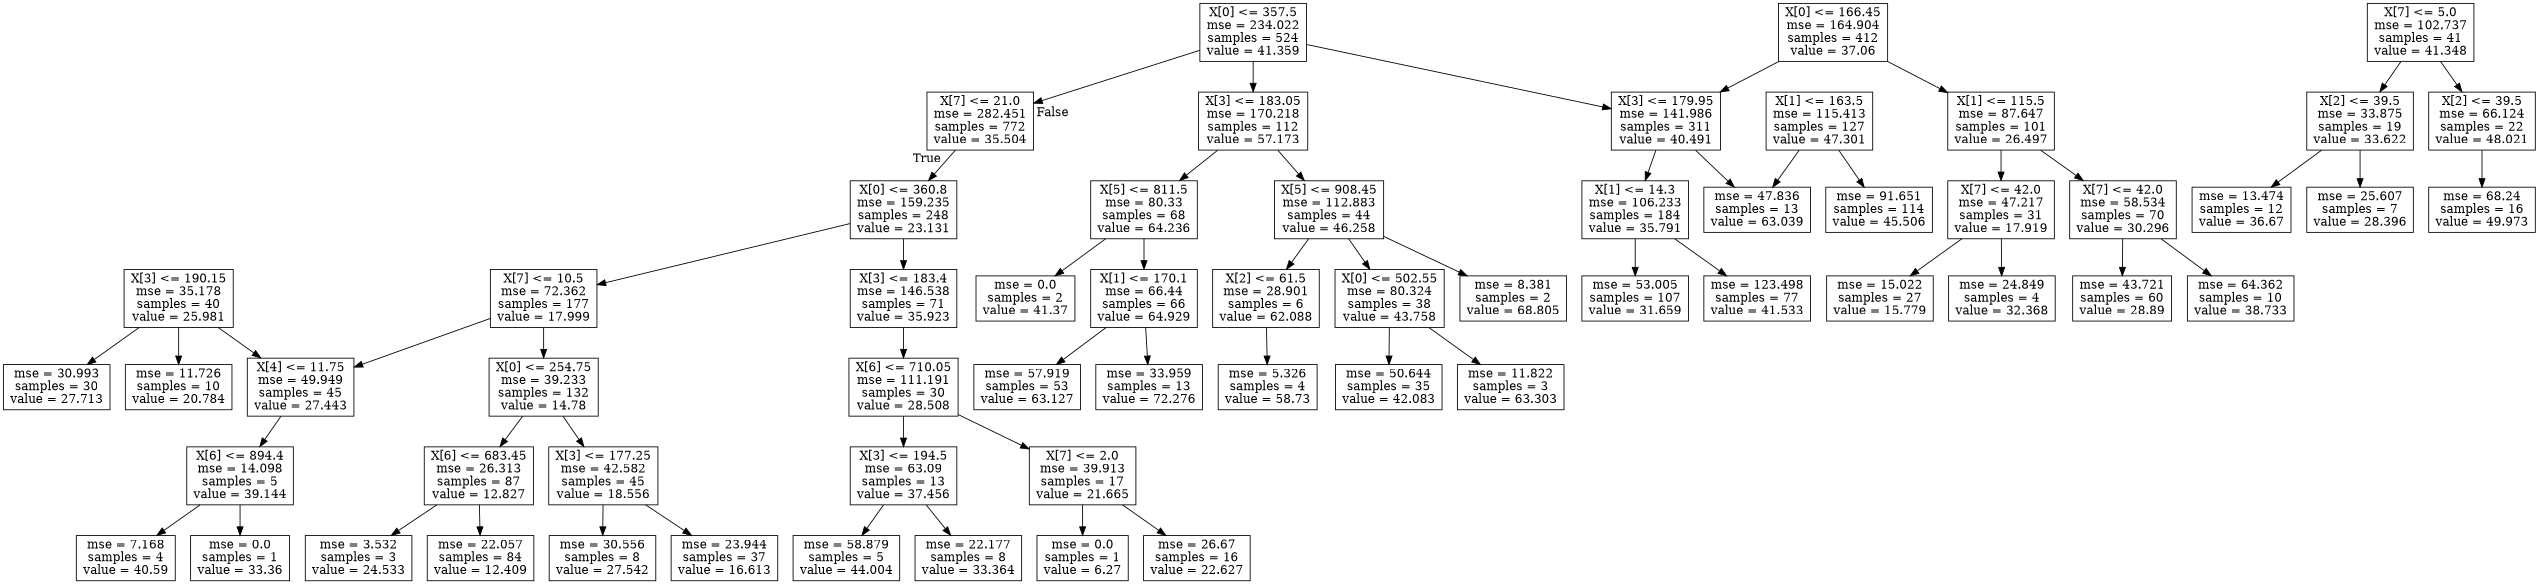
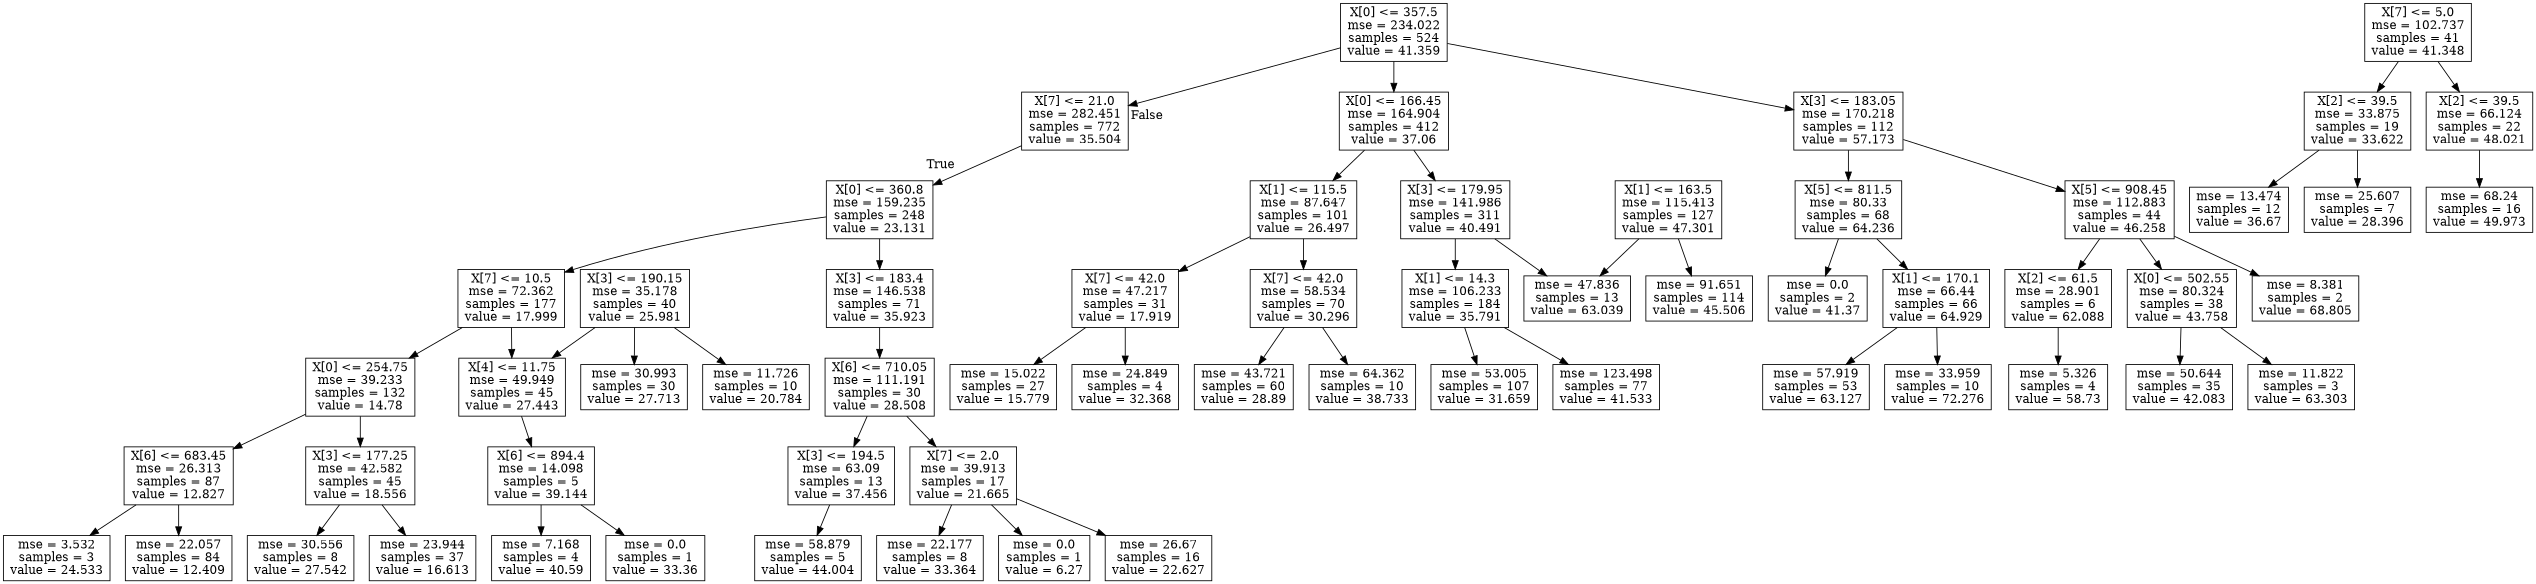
(1455, 76) -> (1394, 72)
(1149, 387) -> (1938, 387)
(936, 517) -> (947, 516)
